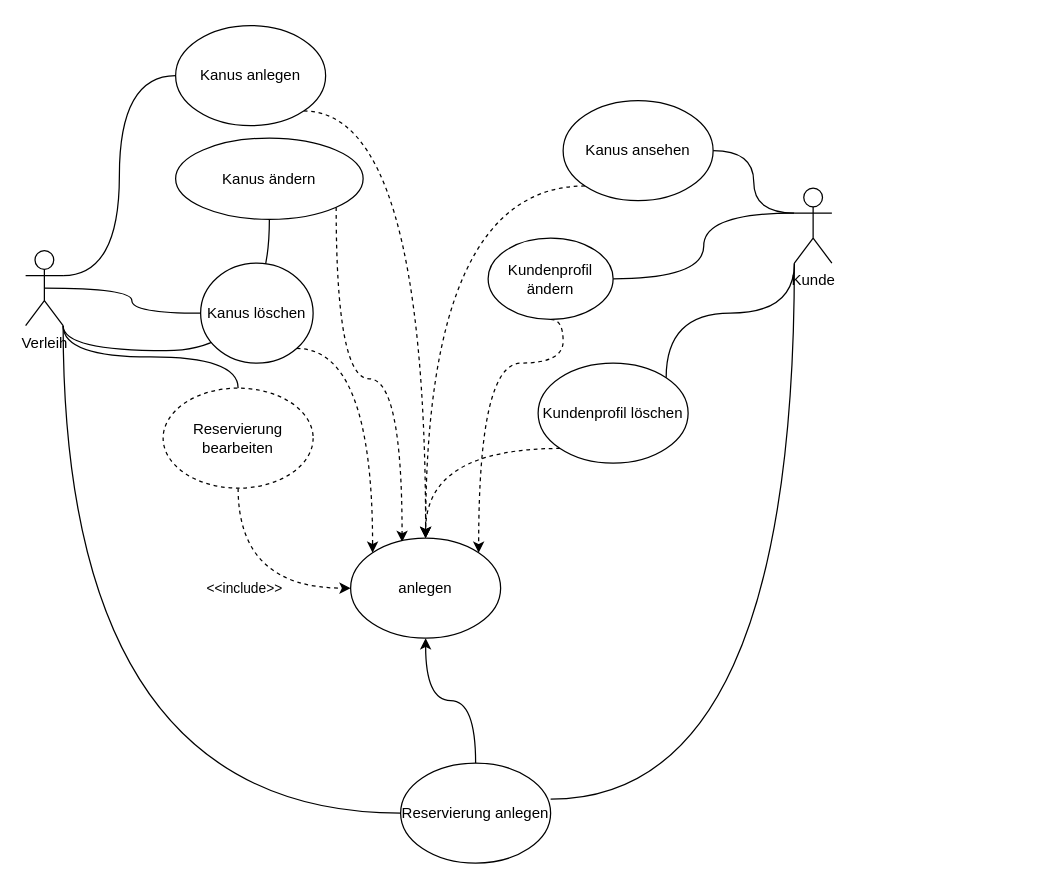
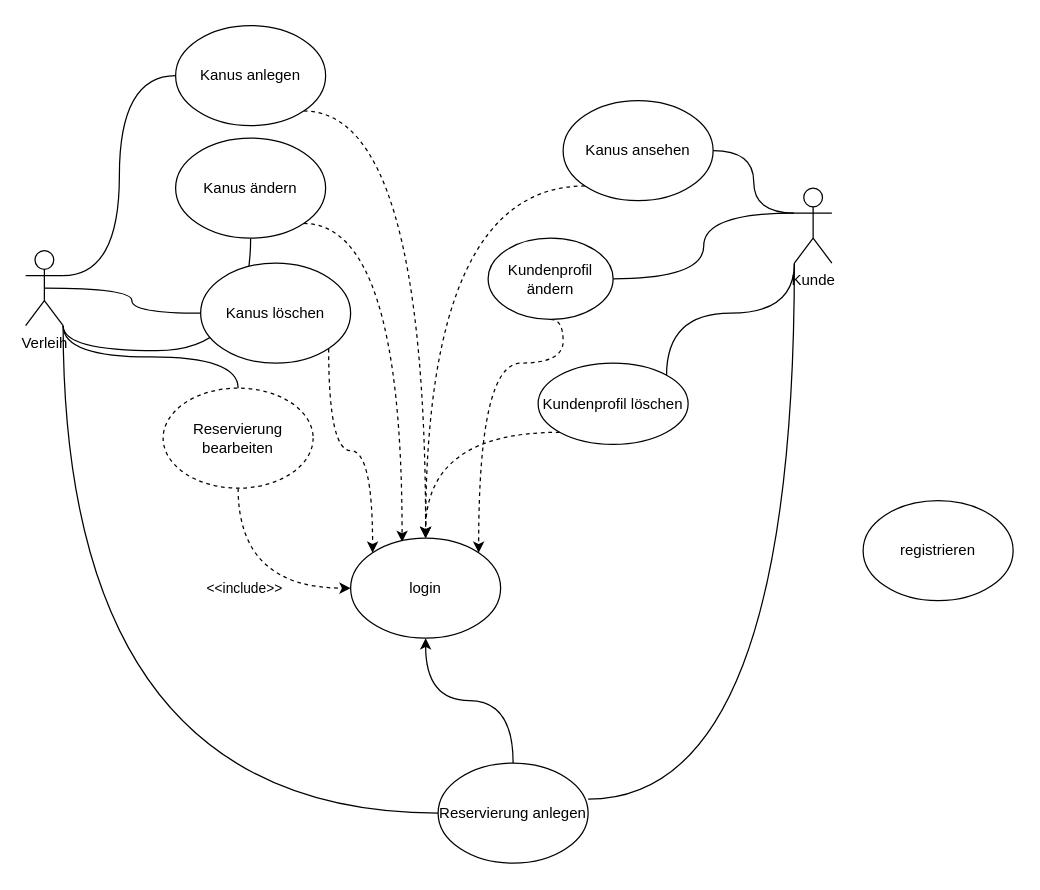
(269, 179) -> (251, 188)
(257, 313) -> (276, 313)
(613, 413) -> (613, 404)
none -> (938, 551)
(426, 588) -> (426, 588)
(476, 813) -> (513, 813)
